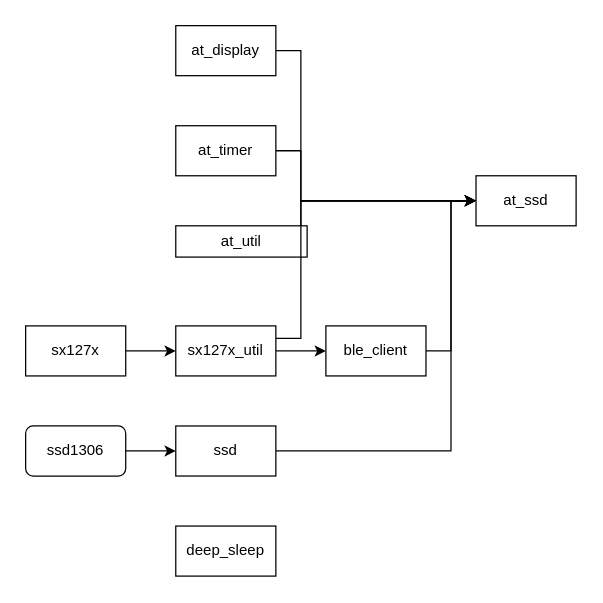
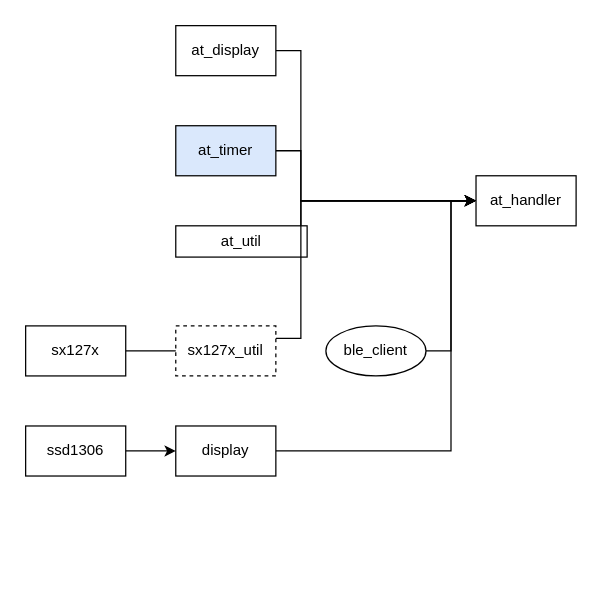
(226, 151) -> (226, 151)
(526, 201) -> (526, 201)
(166, 351) -> (170, 351)
(226, 351) -> (226, 351)
(297, 351) -> none
(376, 351) -> (376, 351)
(76, 451) -> (76, 451)
(226, 451) -> (226, 451)
(226, 551) -> none
